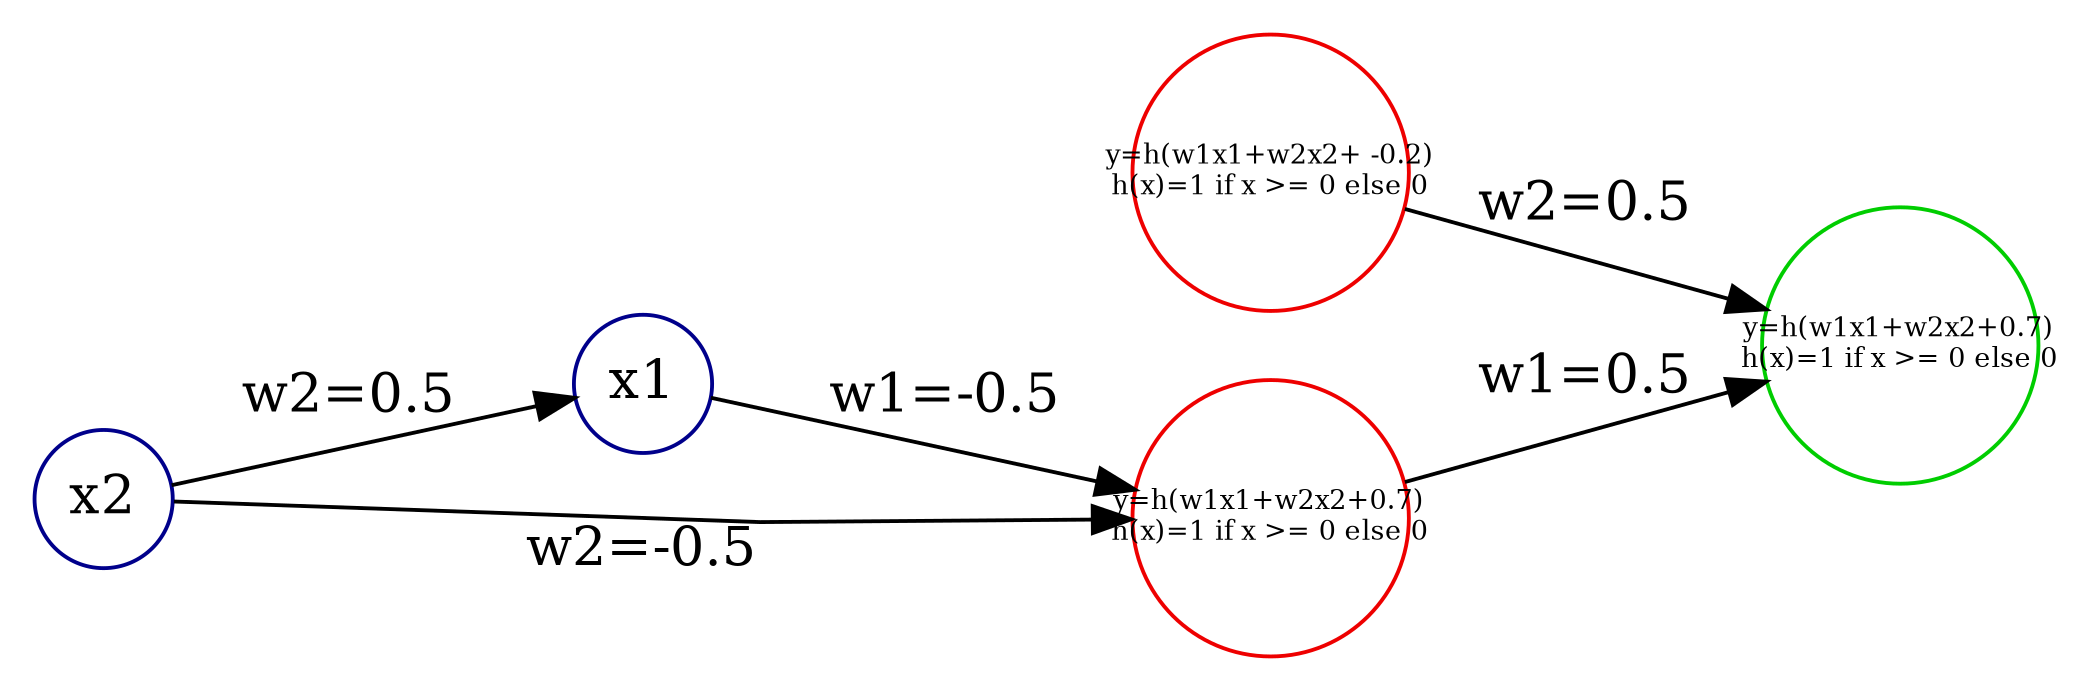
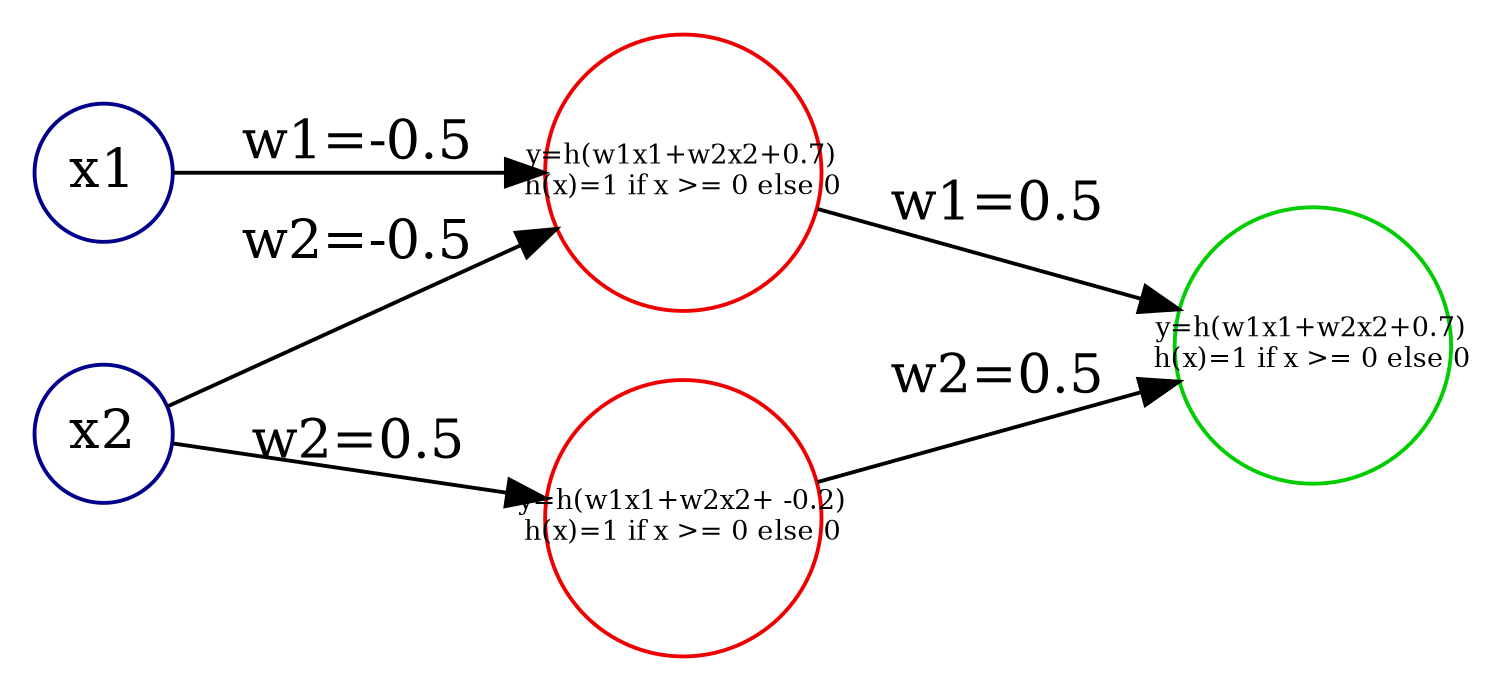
(354, 446) -> (340, 468)
